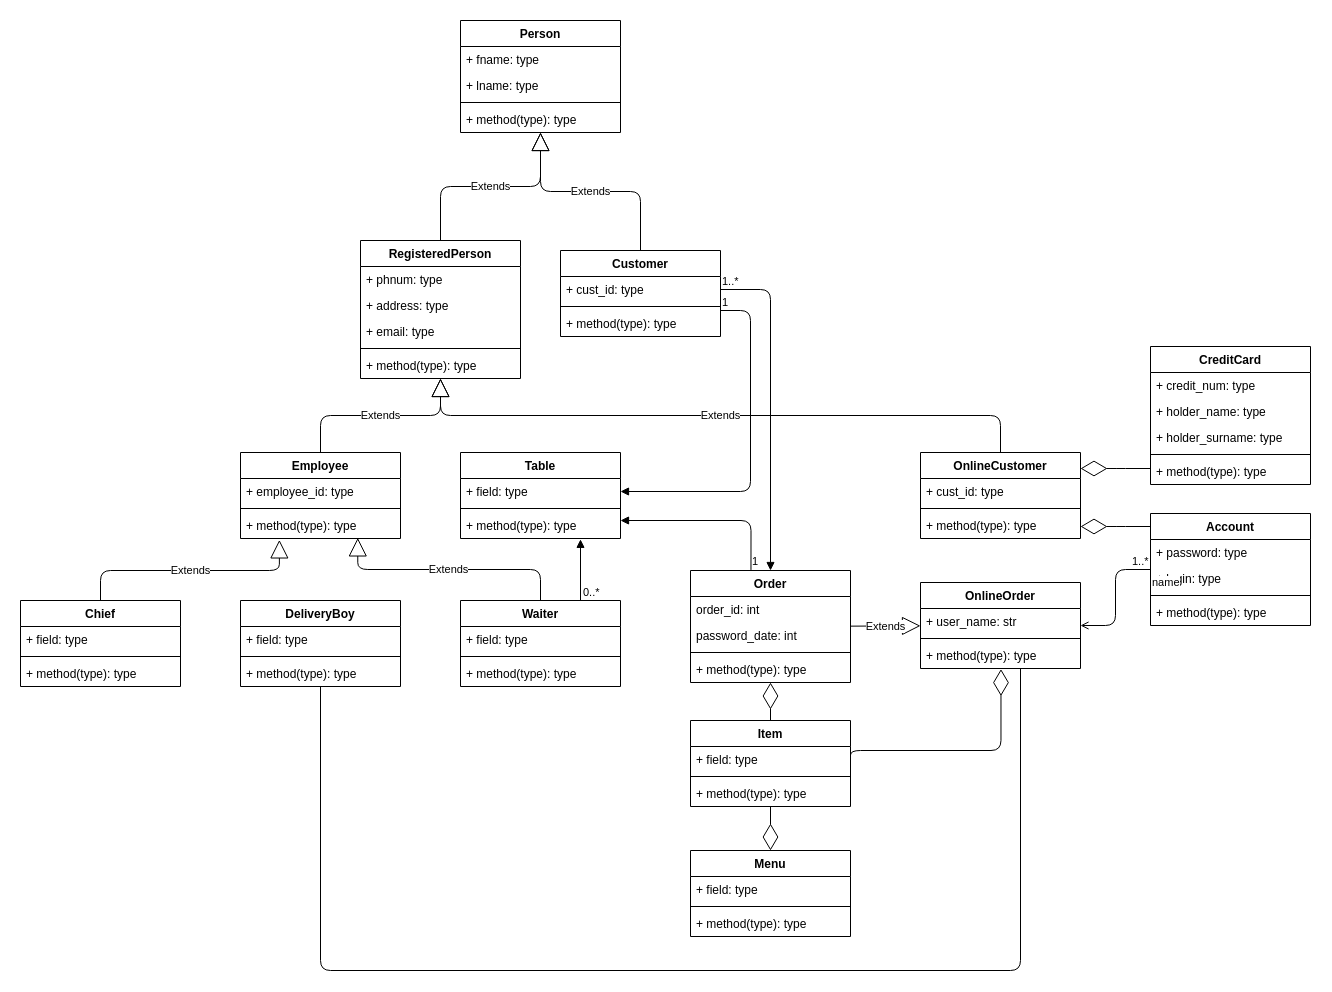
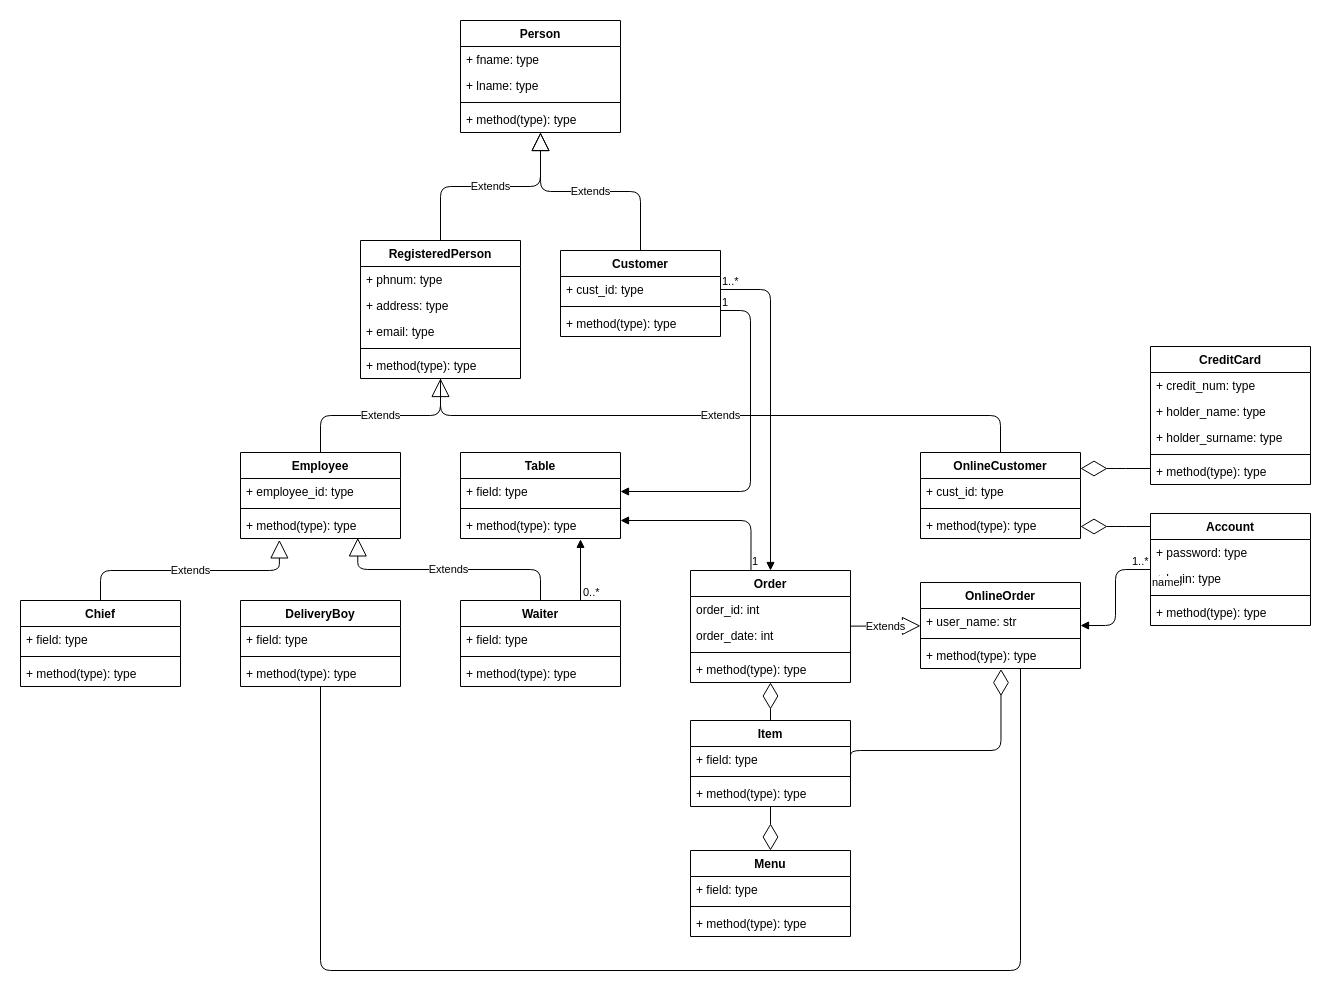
(438, 413) -> (441, 388)
(1087, 626) -> (1090, 626)
(752, 636) -> (742, 636)
